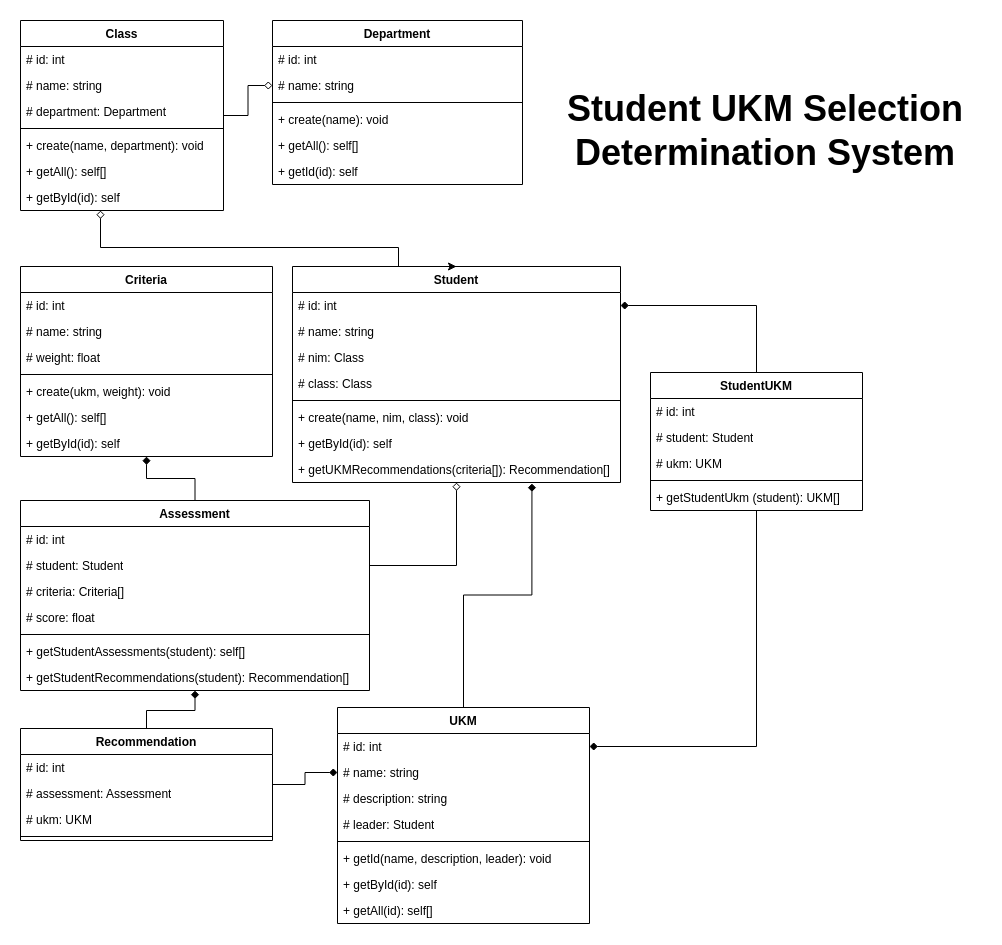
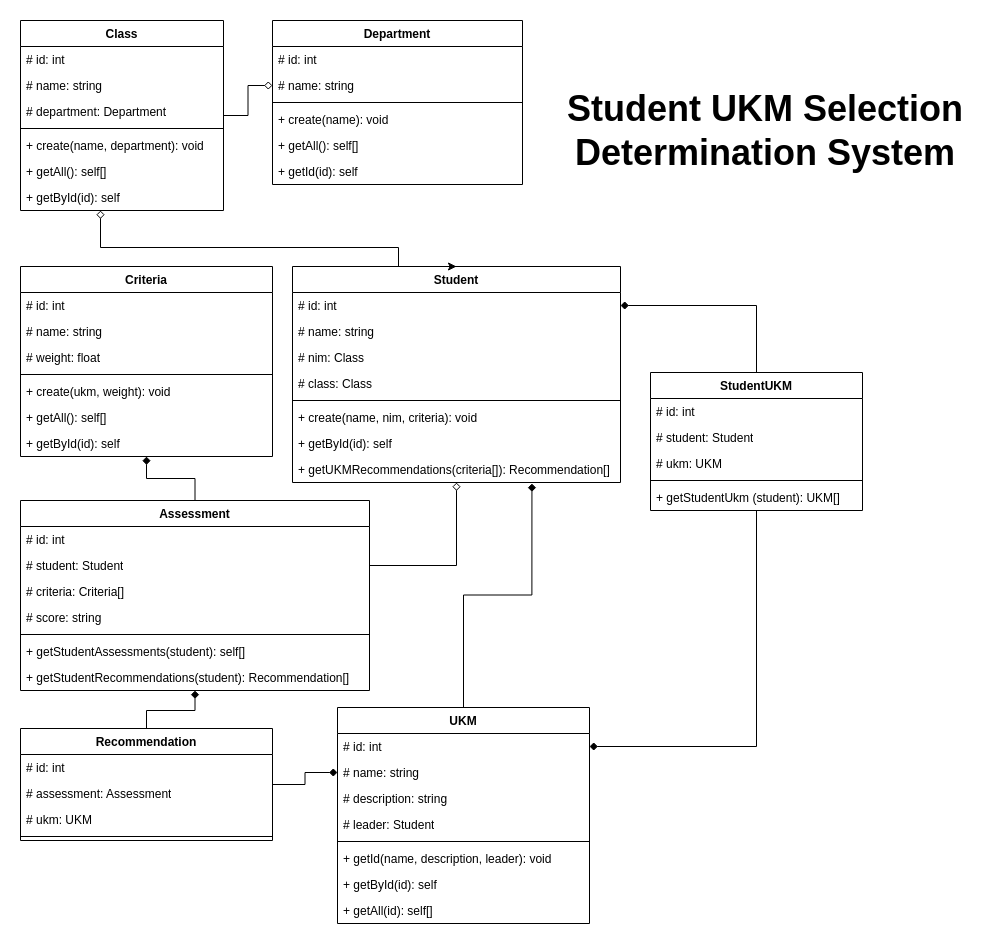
(390, 419) -> (399, 419)
(67, 619) -> (71, 619)
